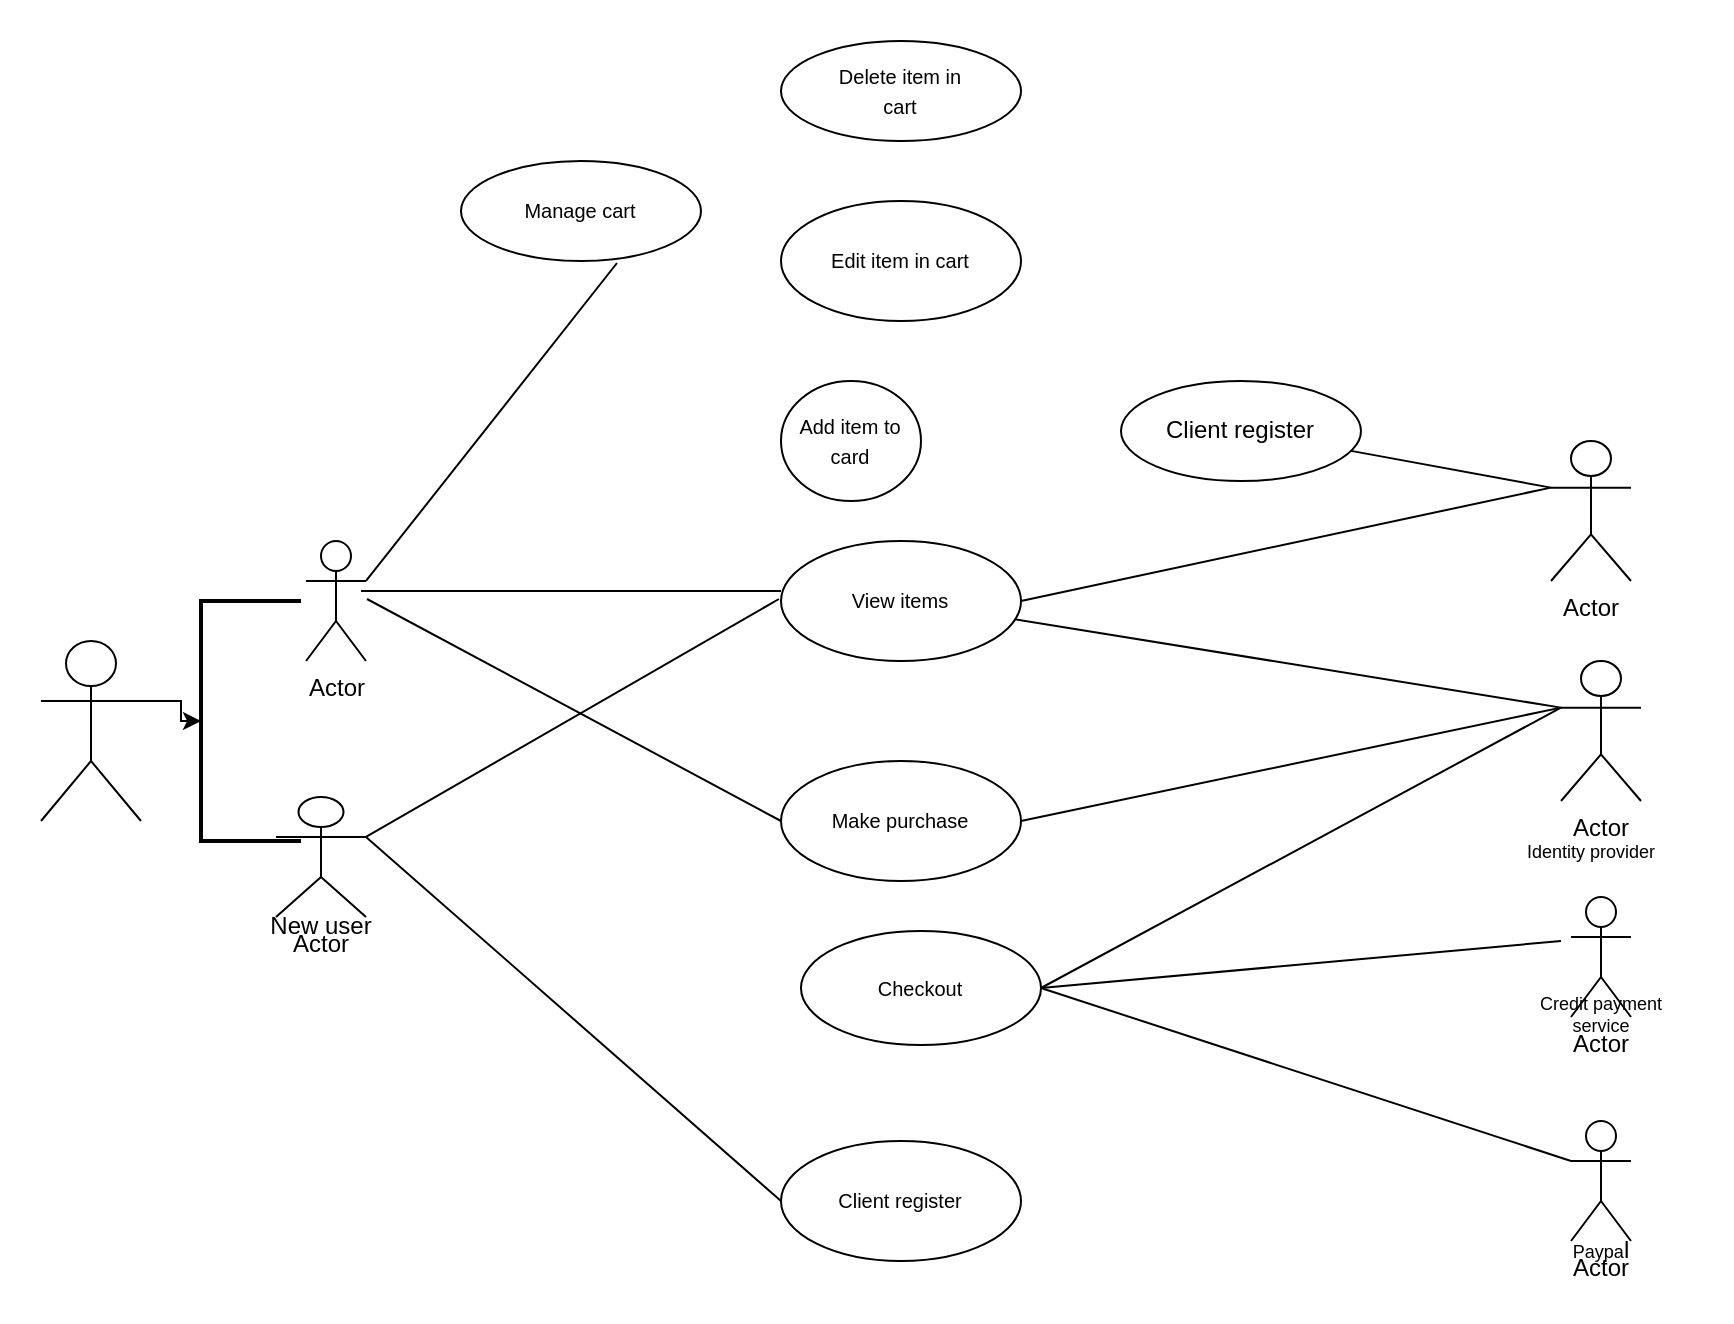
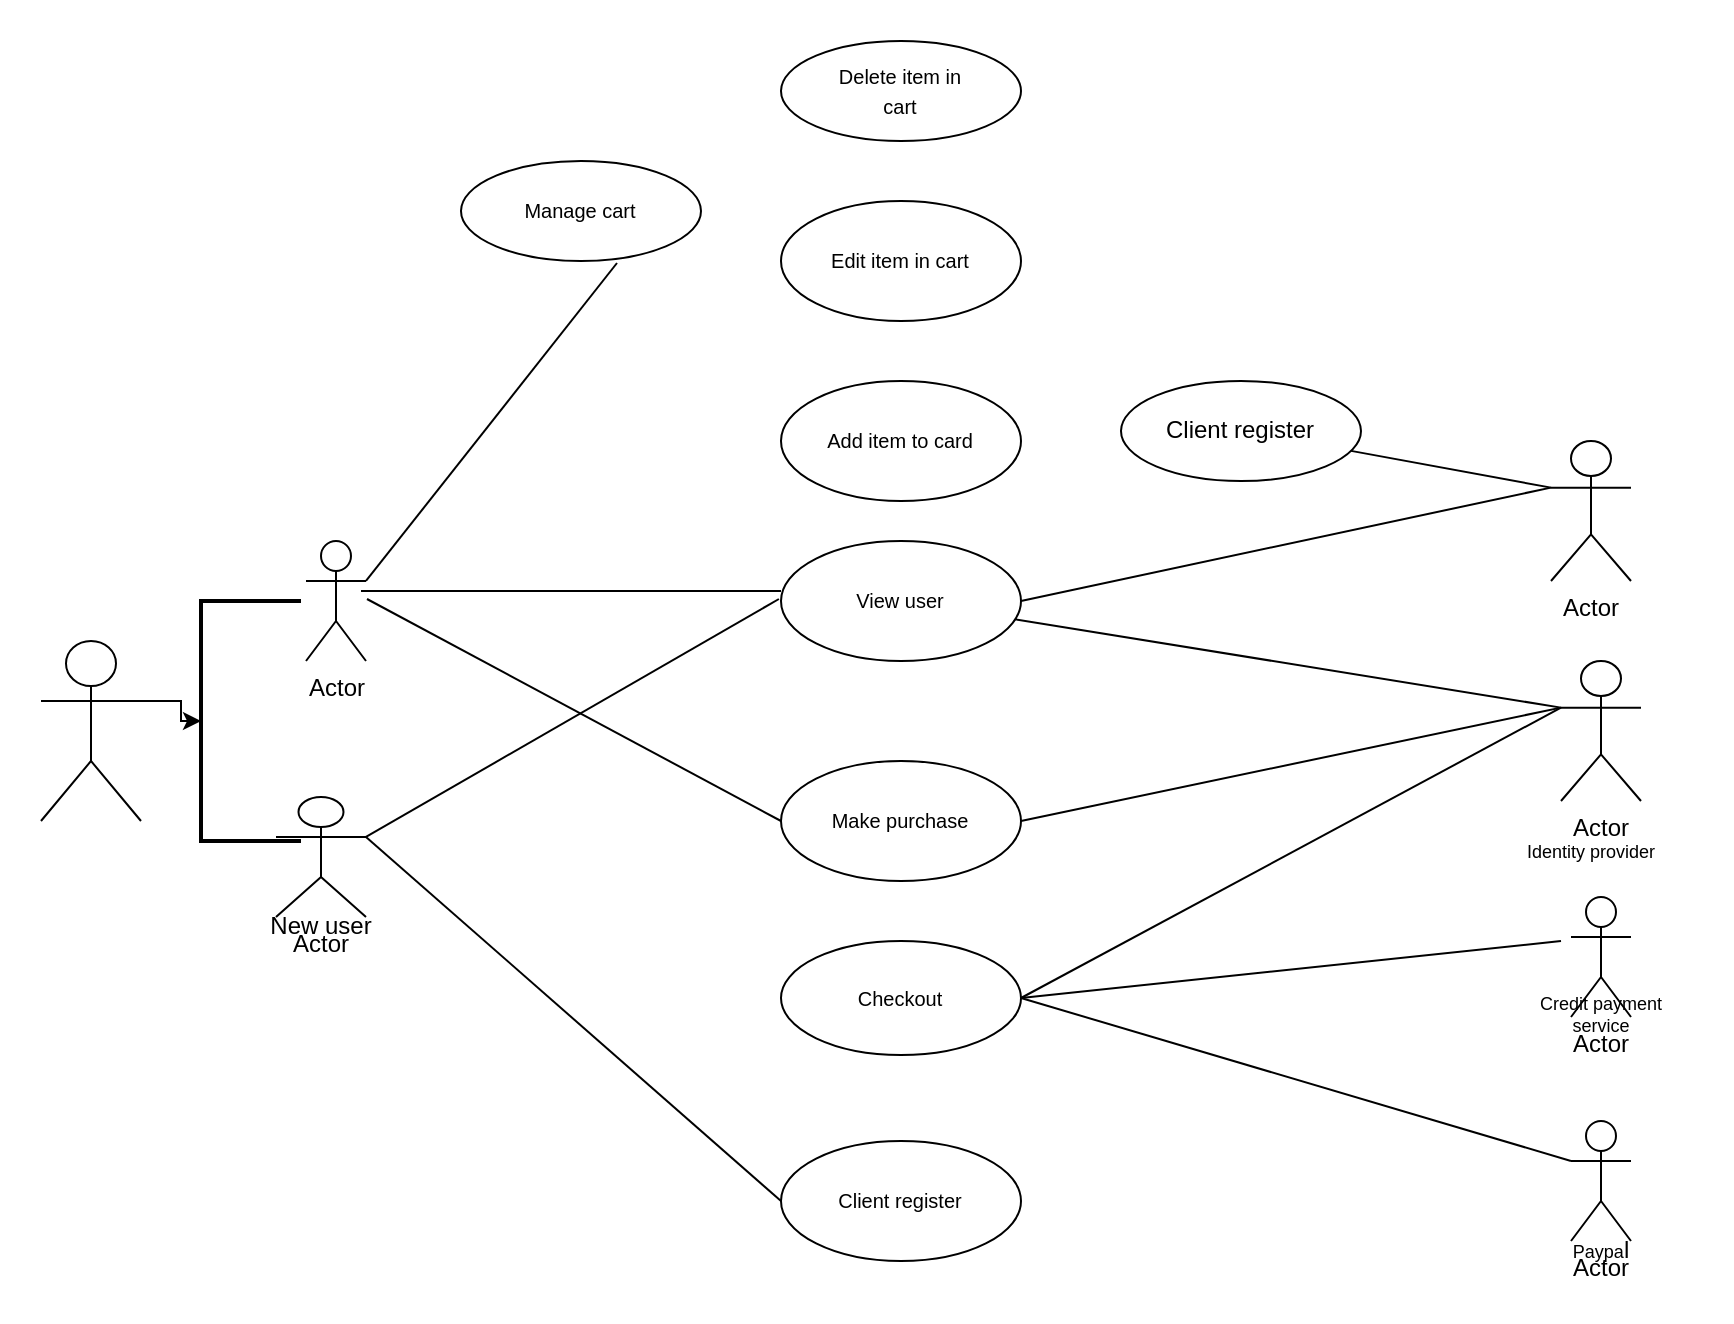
(851, 441) -> (901, 441)
(901, 601) -> (901, 601)
(921, 988) -> (901, 998)
